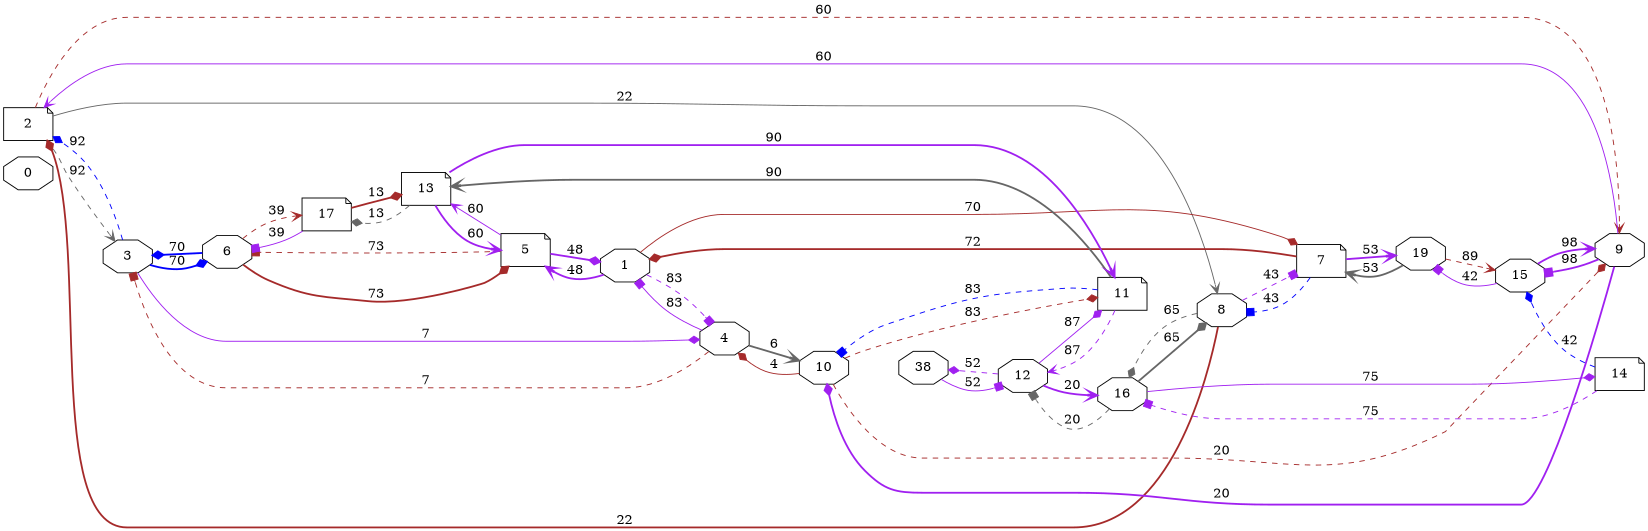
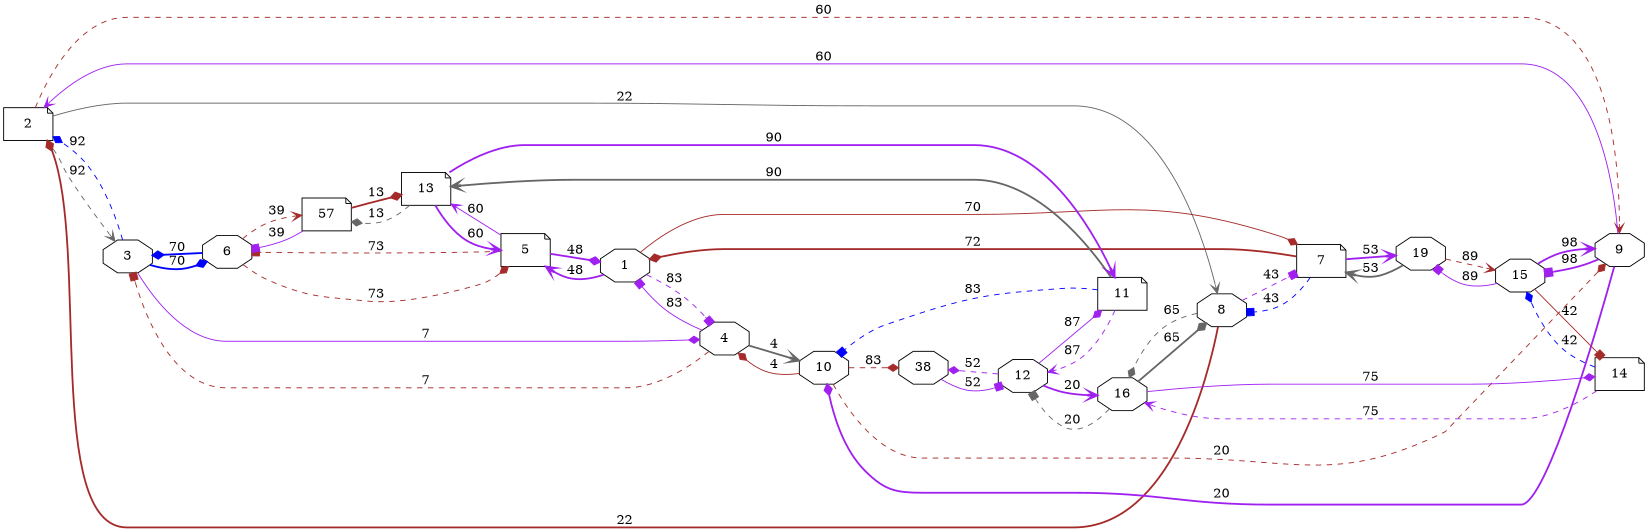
(28, 173) -> none
(327, 214) -> (327, 214)
(1470, 277) -> (1470, 277)
(370, 301) -> (370, 301)
none -> (1565, 320)
(964, 324) -> (868, 368)
(774, 344) -> (774, 344)
(1377, 419) -> (1377, 419)
